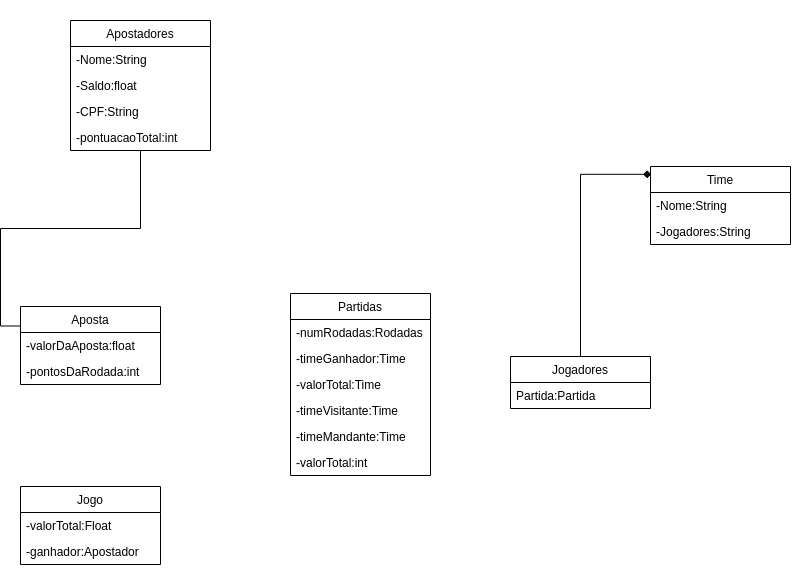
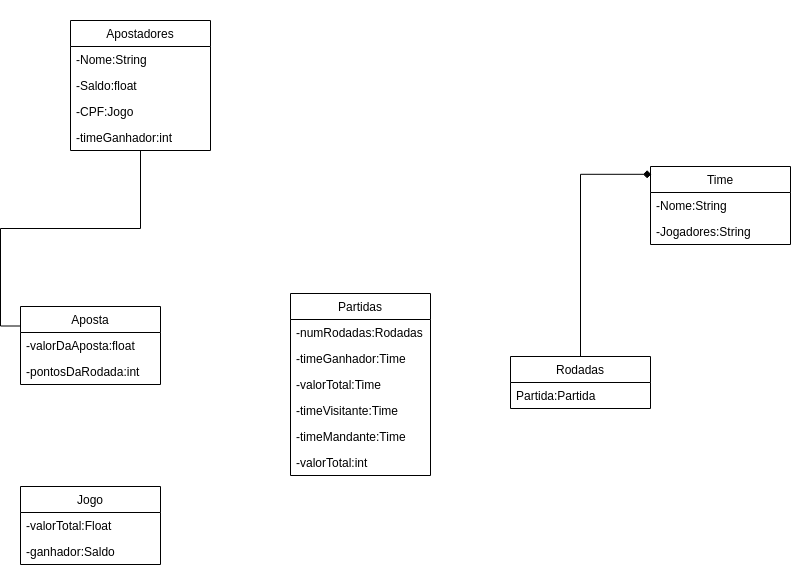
(110, 112) -> (105, 112)
(135, 138) -> (128, 138)
(580, 370) -> (580, 370)
(88, 552) -> (73, 552)
